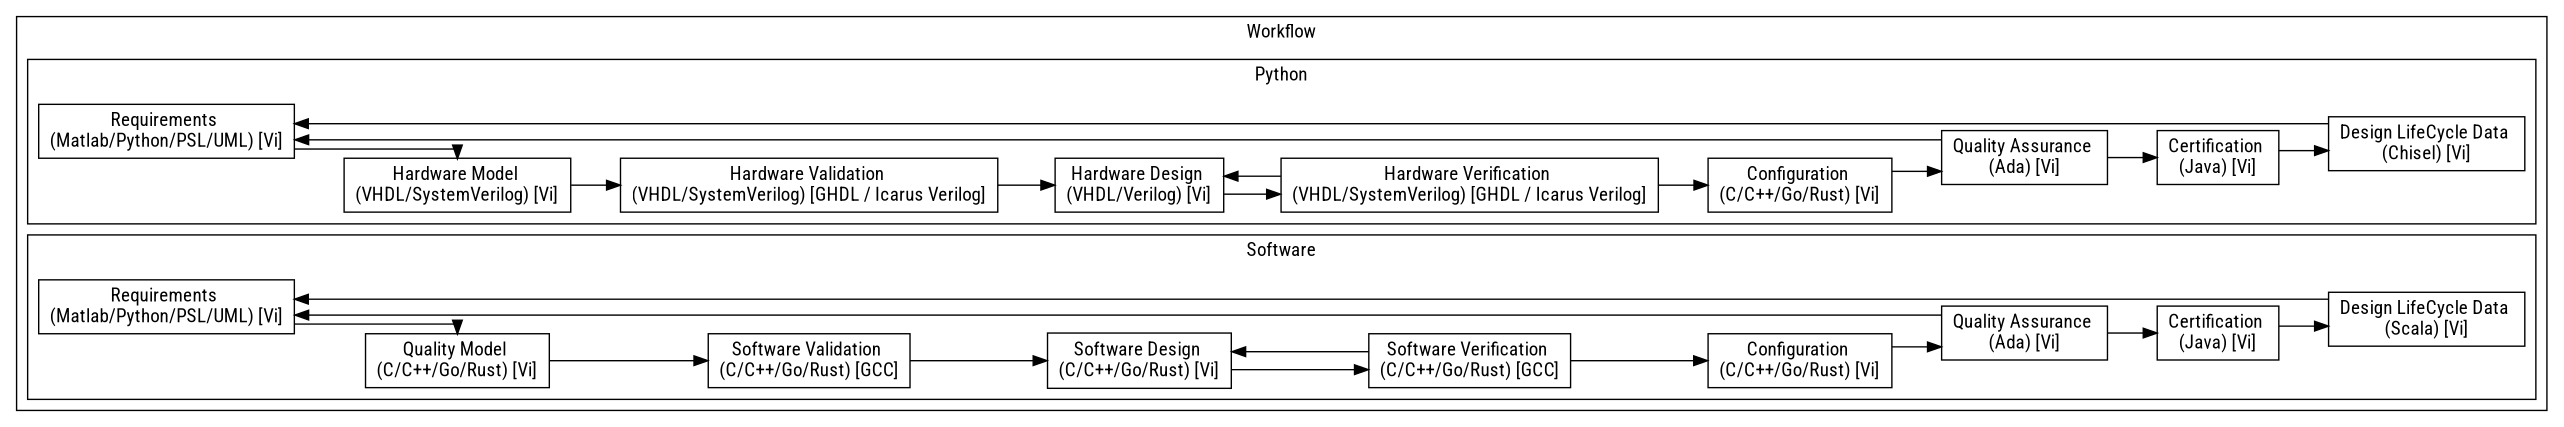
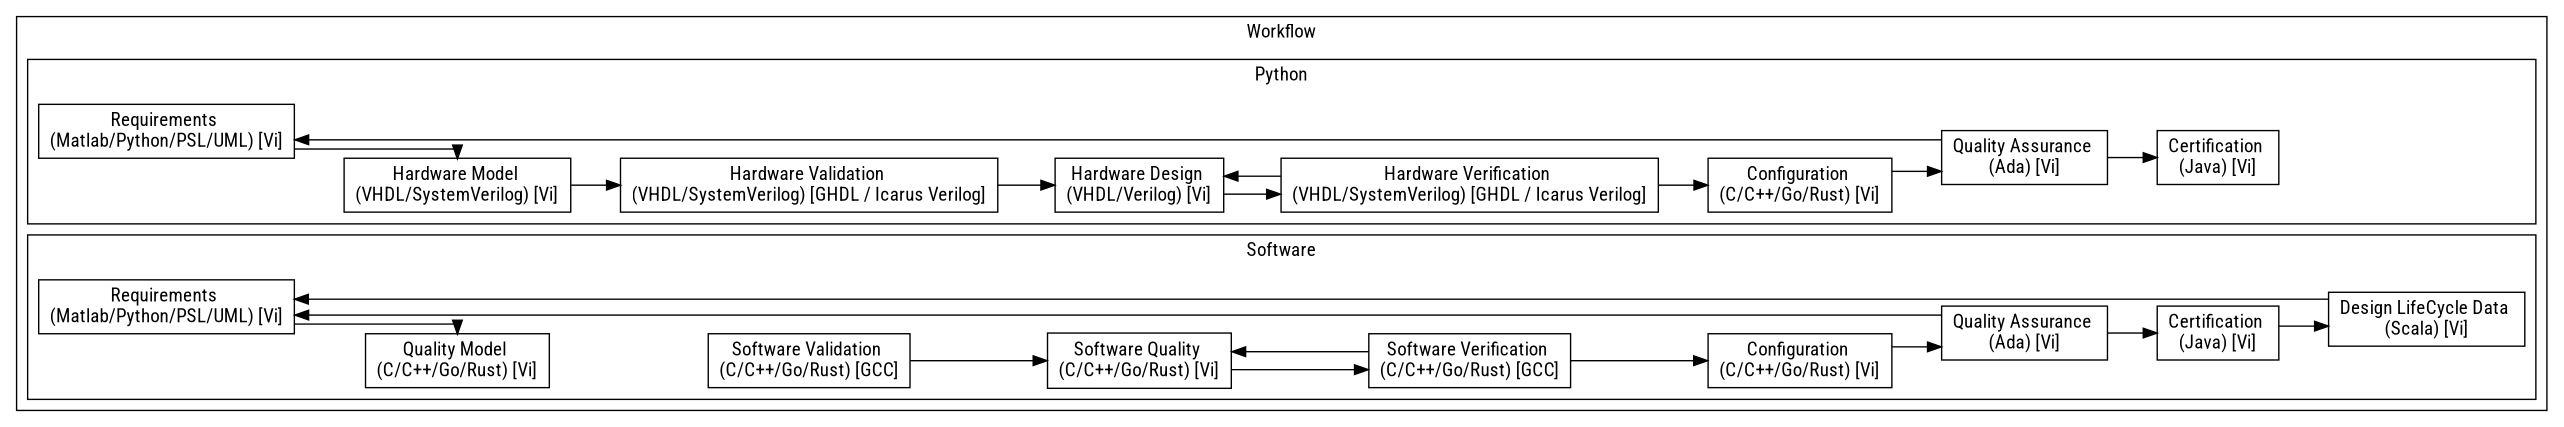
(2427, 144) -> none
(622, 361) -> none
(1139, 361) -> (1139, 361)
